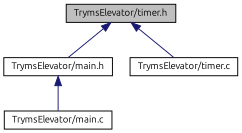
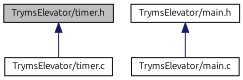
(86, 43) -> none
